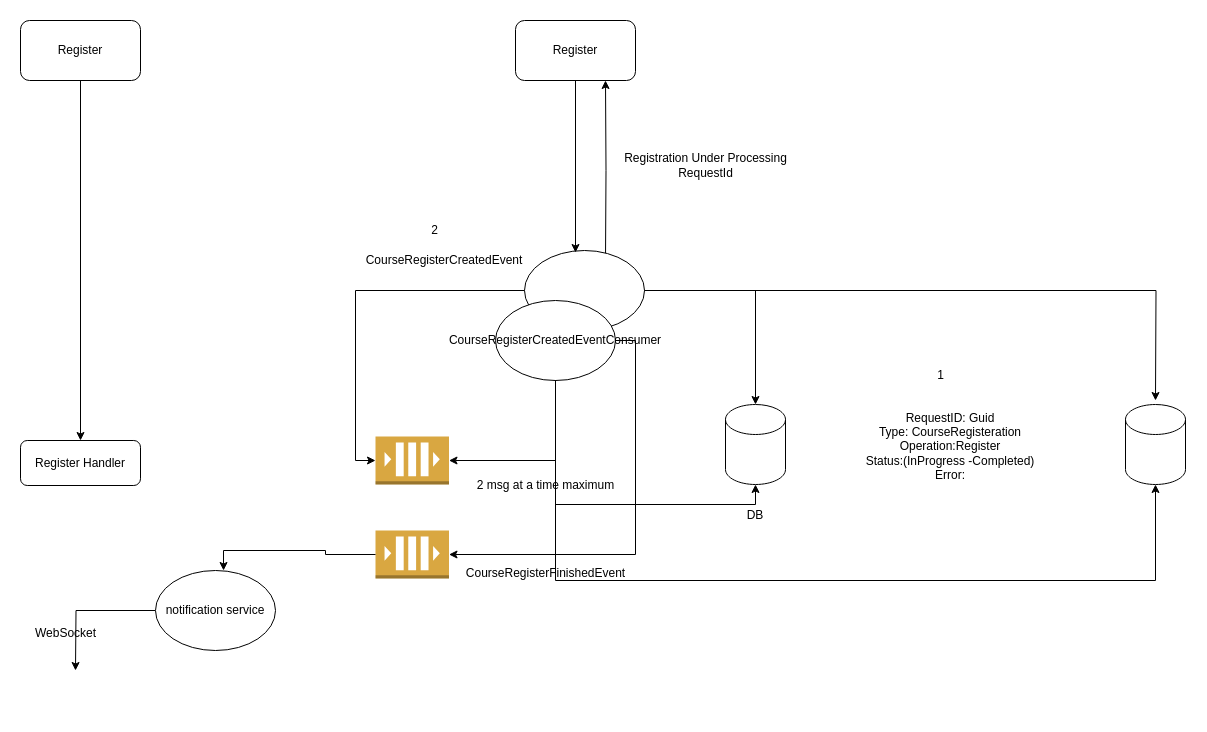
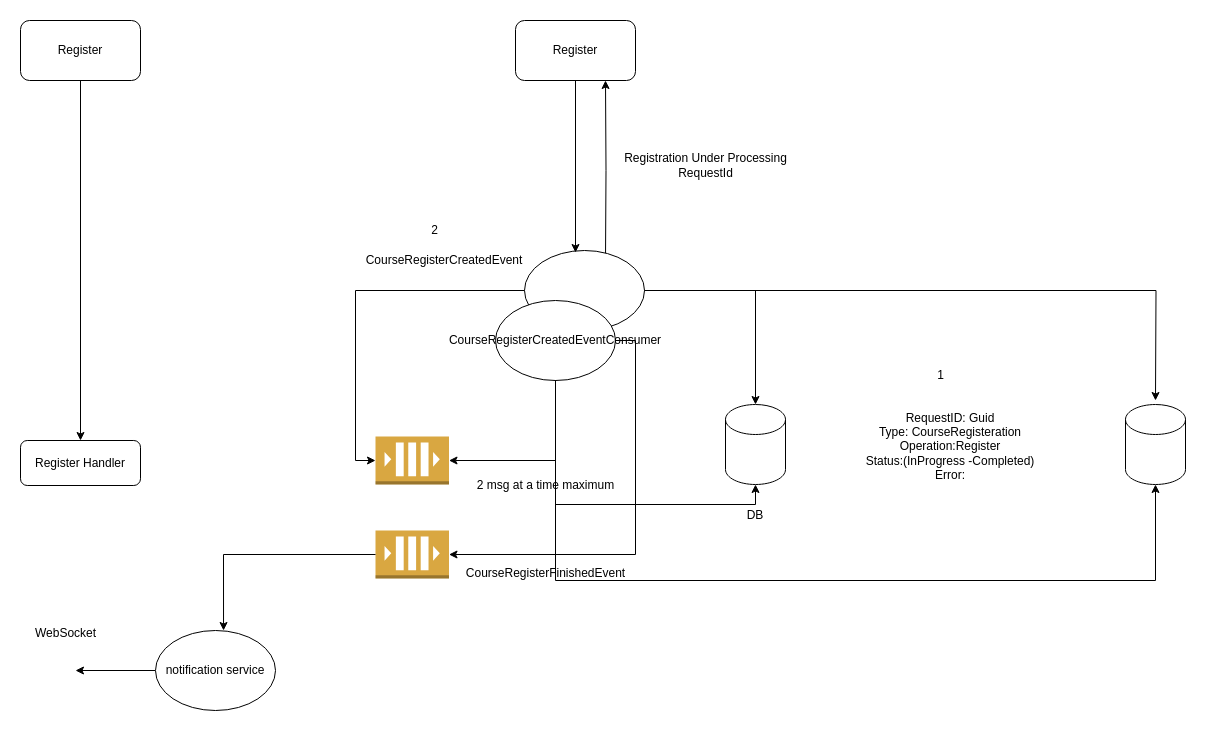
(216, 611) -> (216, 671)
